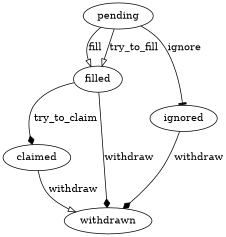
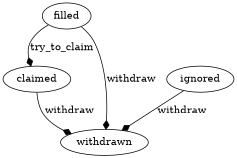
(118, 16) -> none
(48, 194) -> (44, 115)
